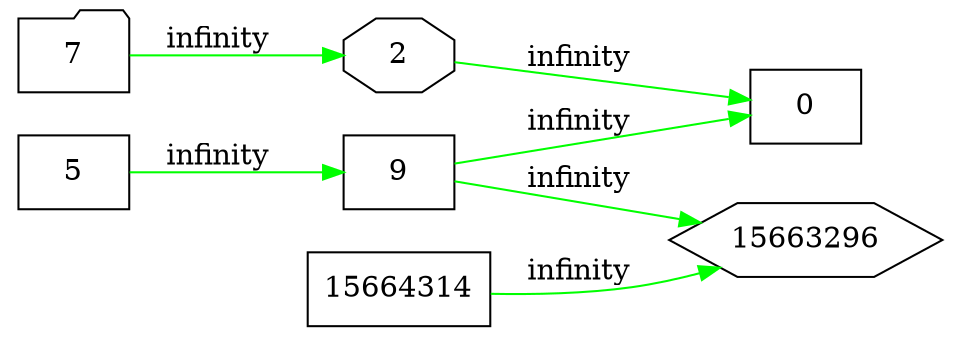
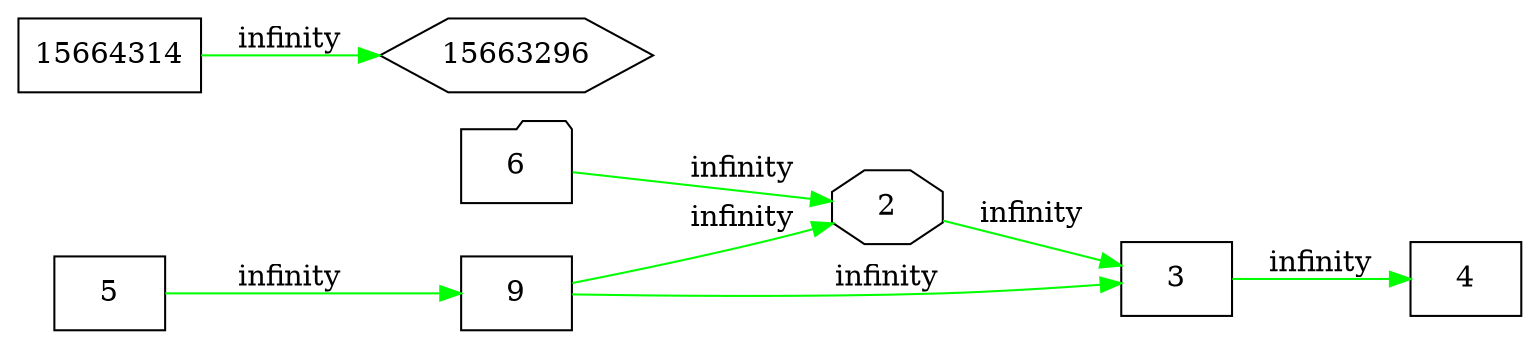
(74, 55) -> (517, 166)
(806, 107) -> (1177, 279)
(567, 200) -> (693, 258)
none -> (1466, 279)
